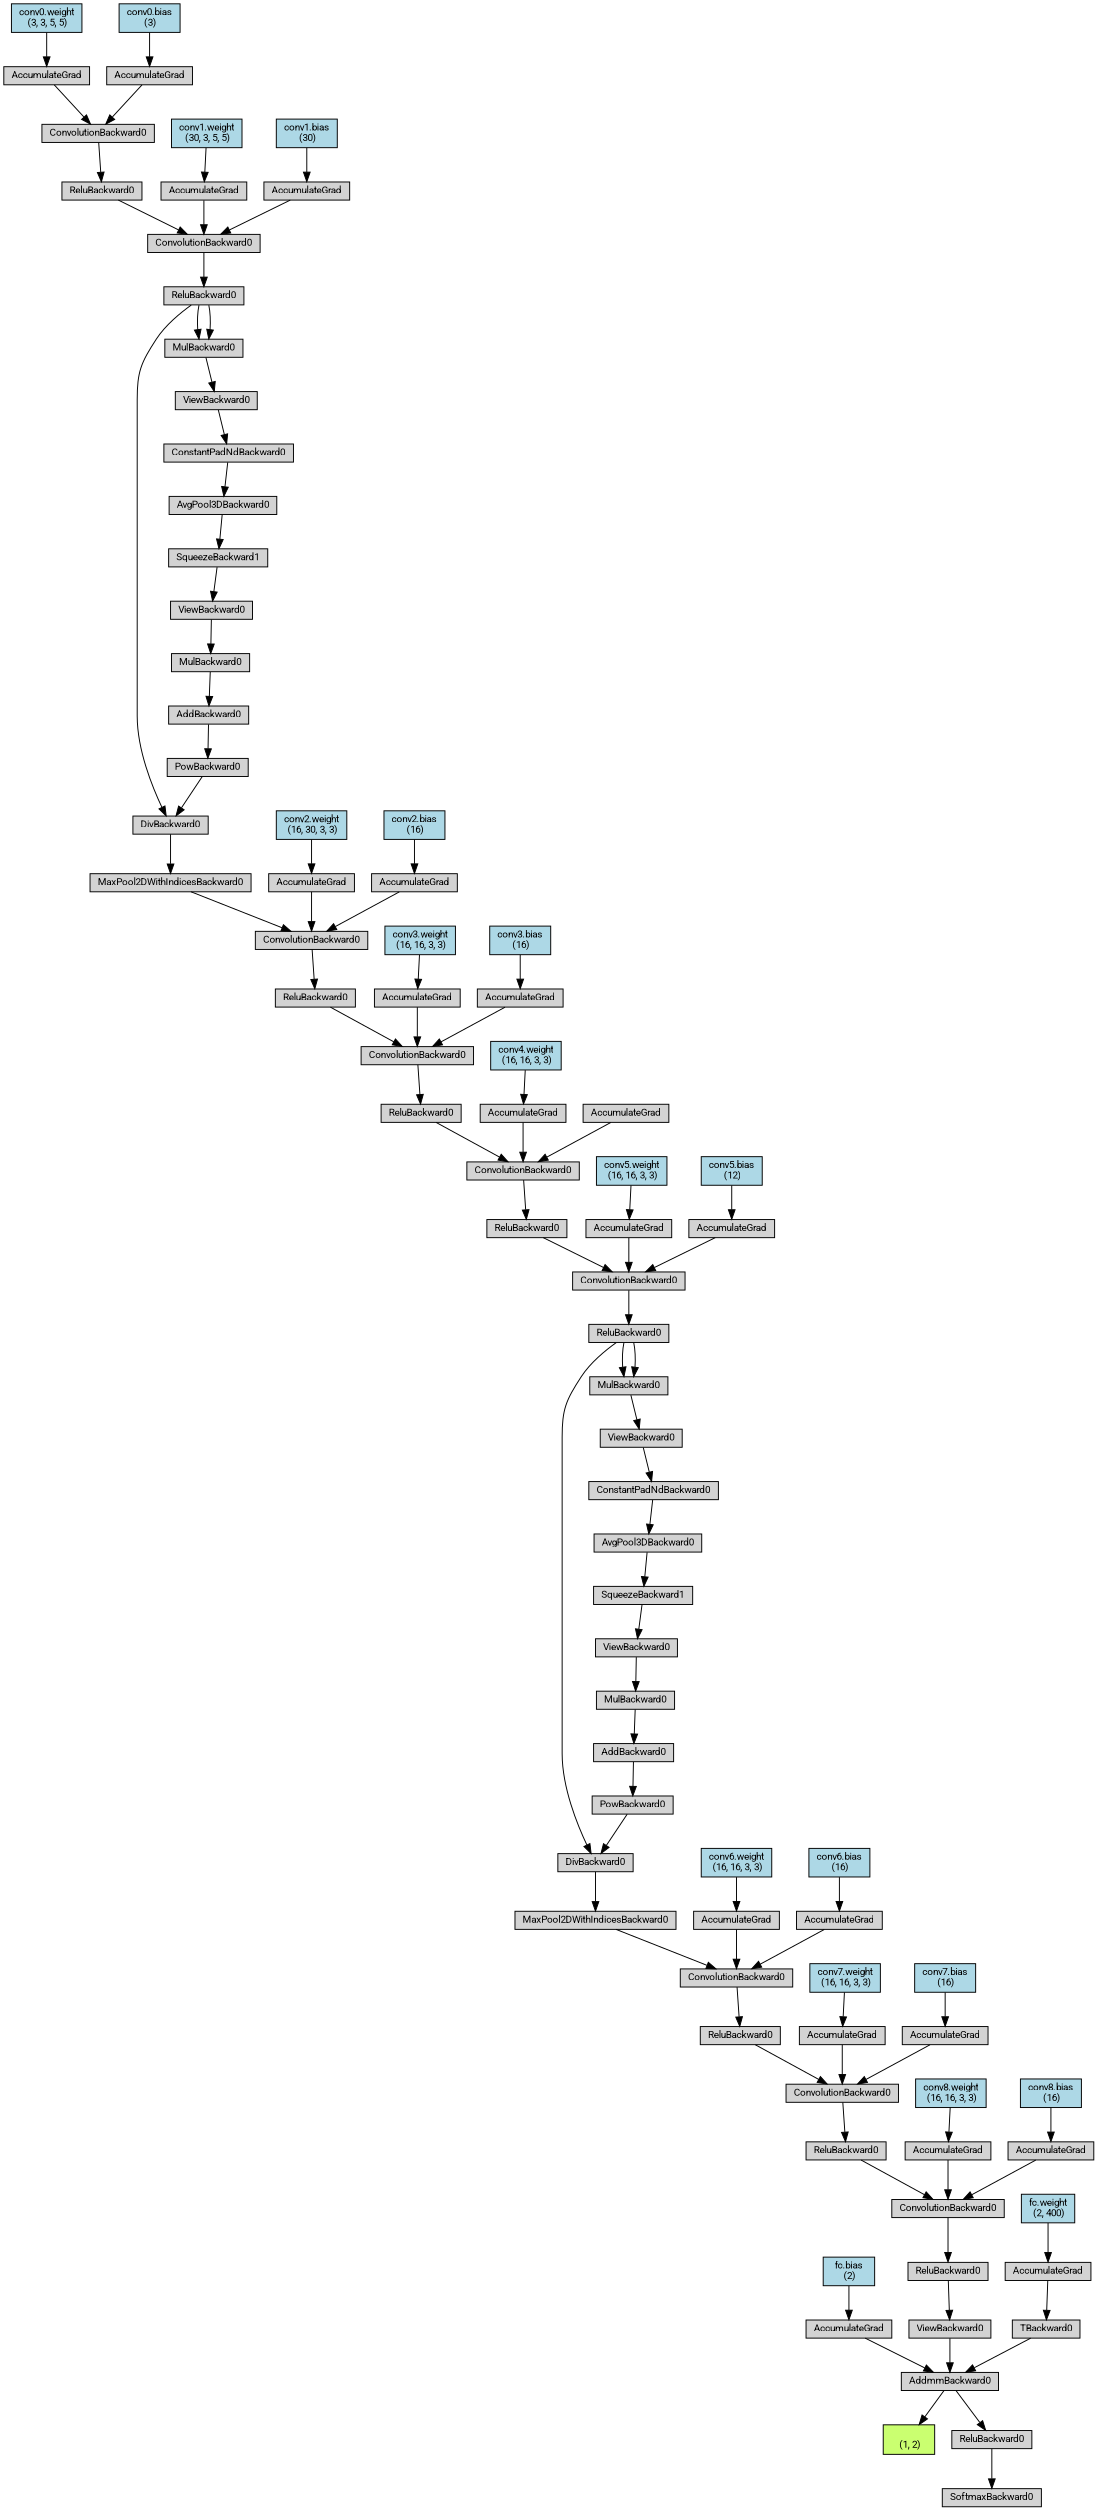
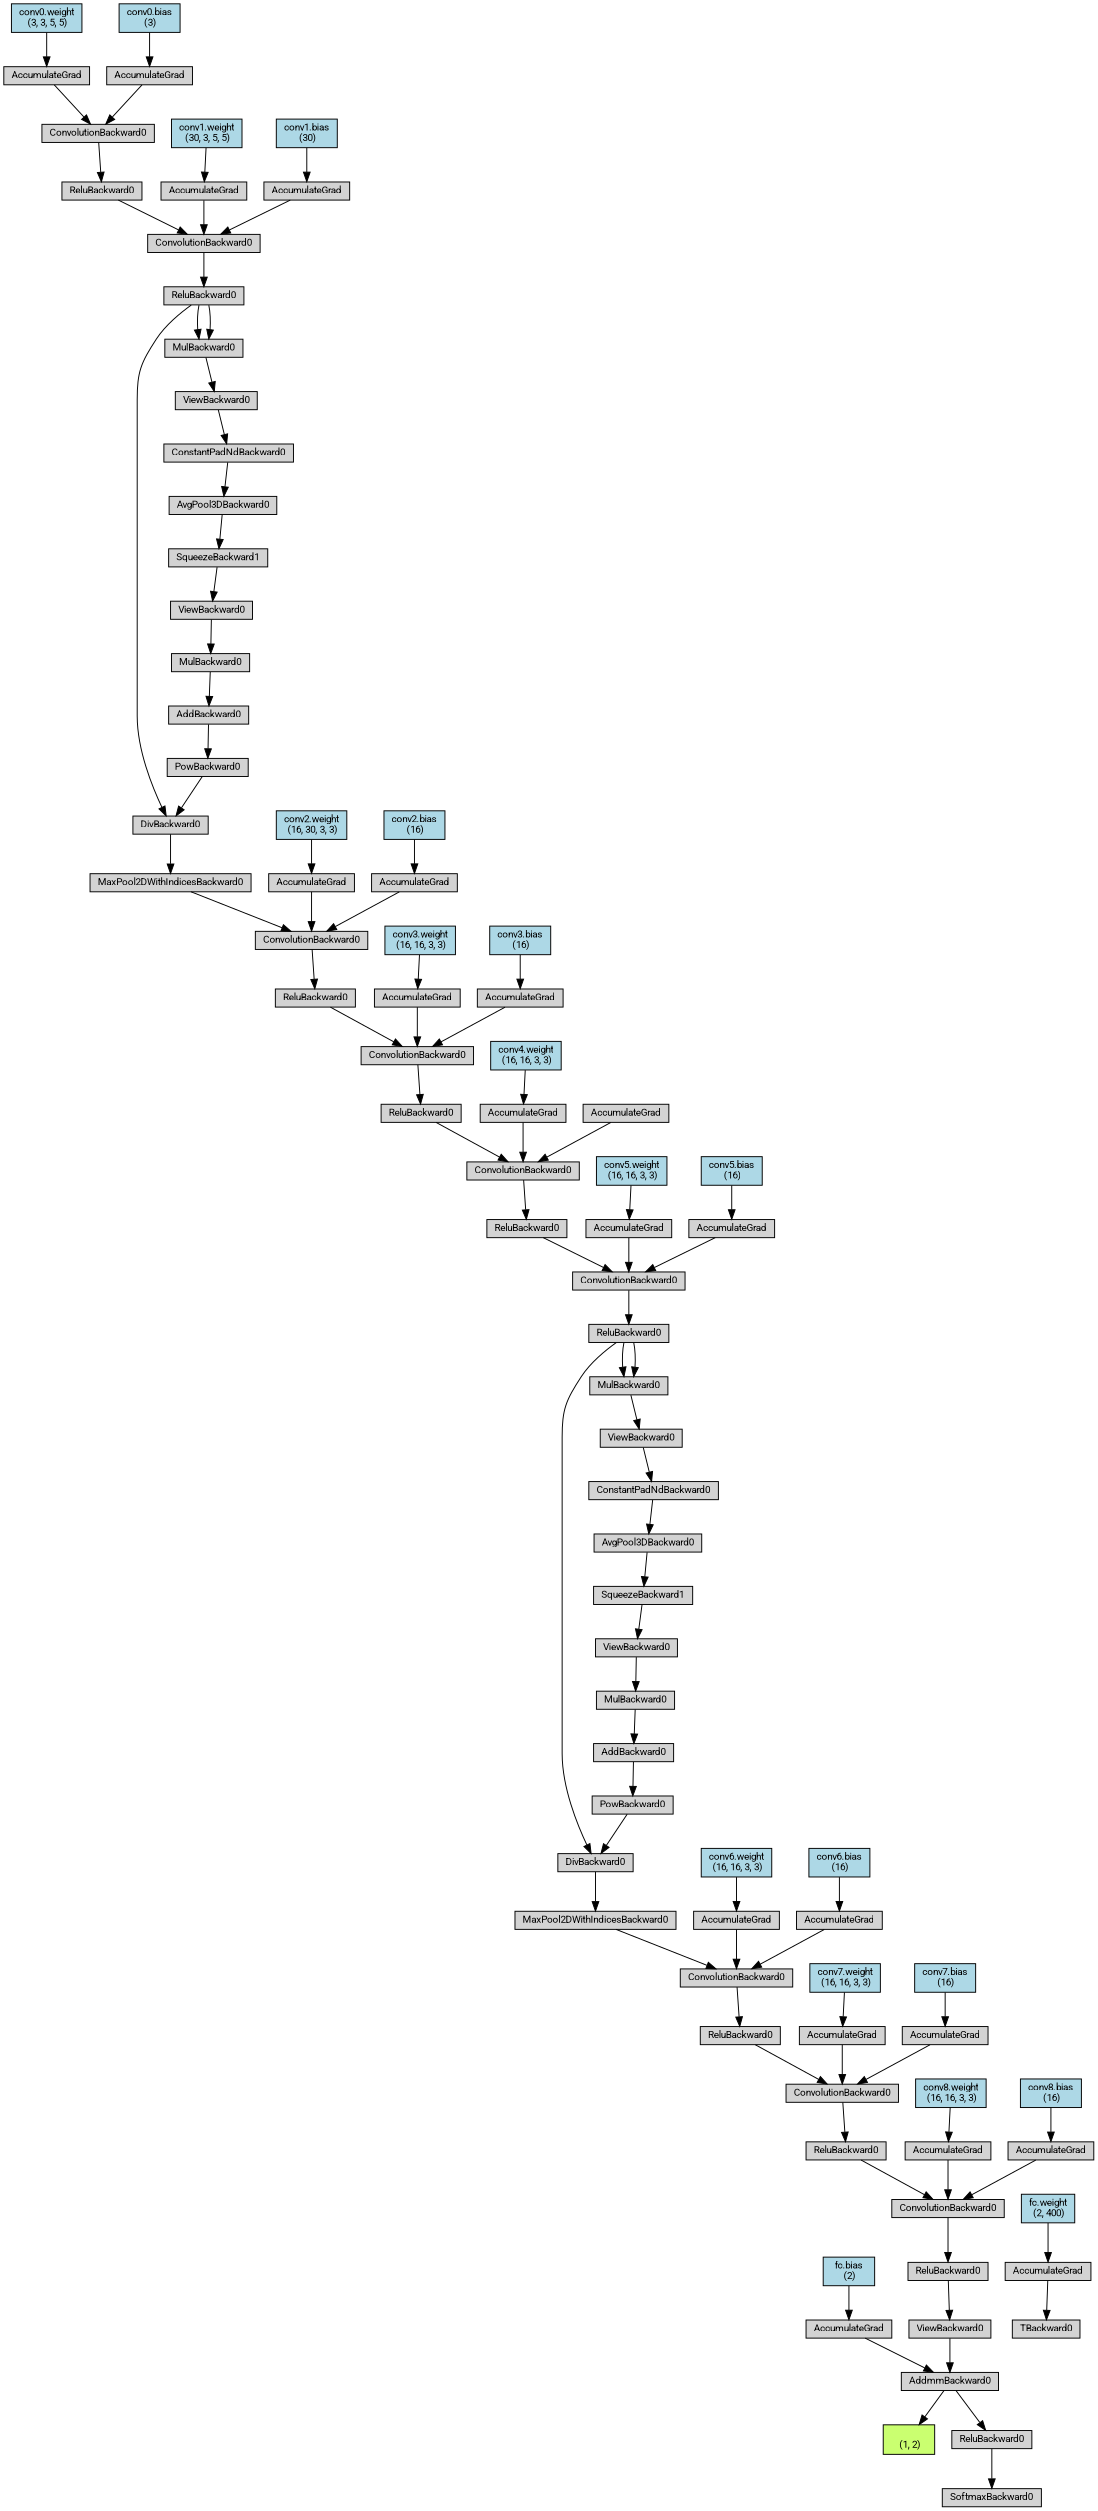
(732, 1171) -> (732, 1171)
(1003, 2353) -> none
